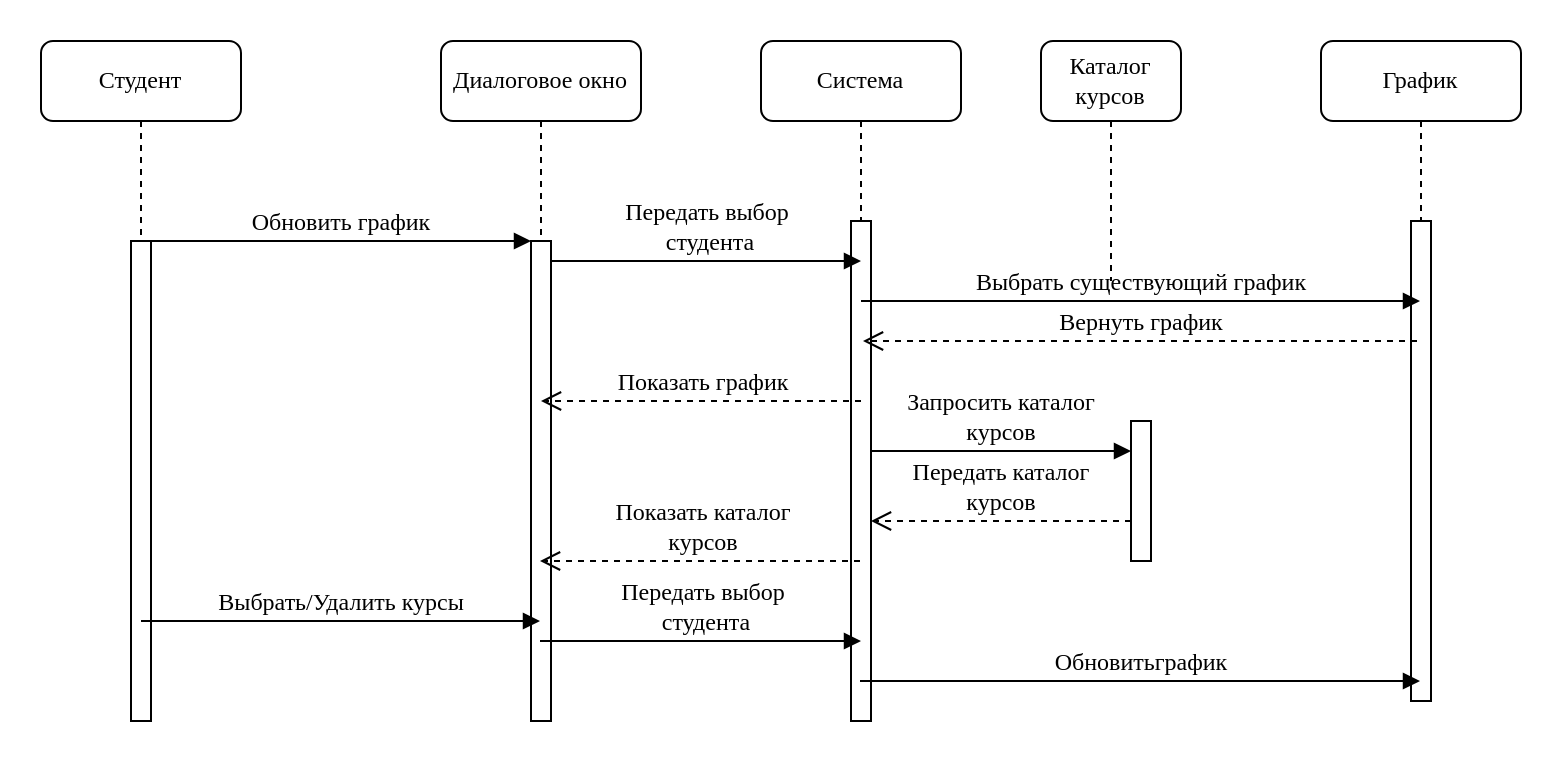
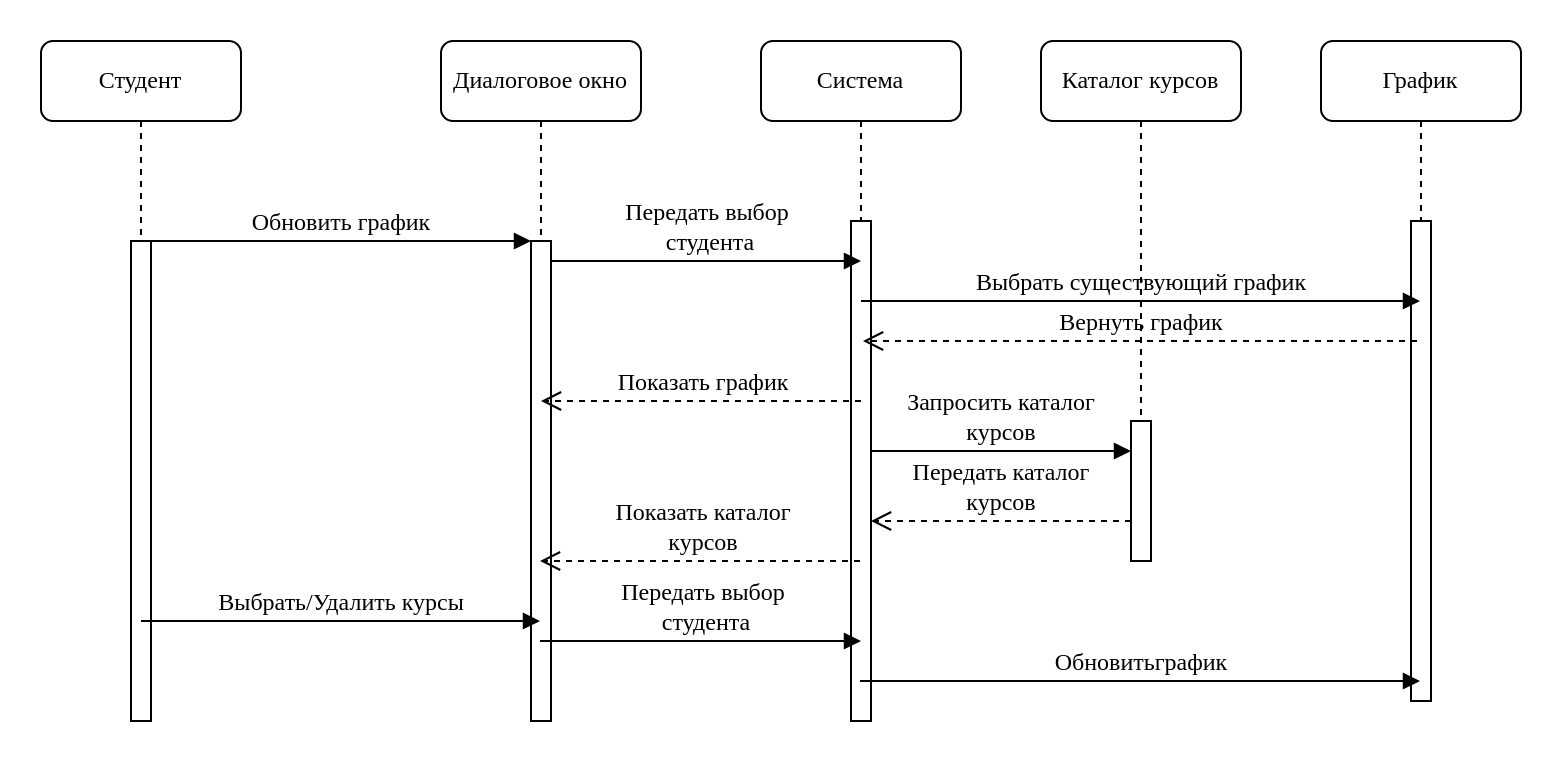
(1111, 161) -> (1141, 231)
